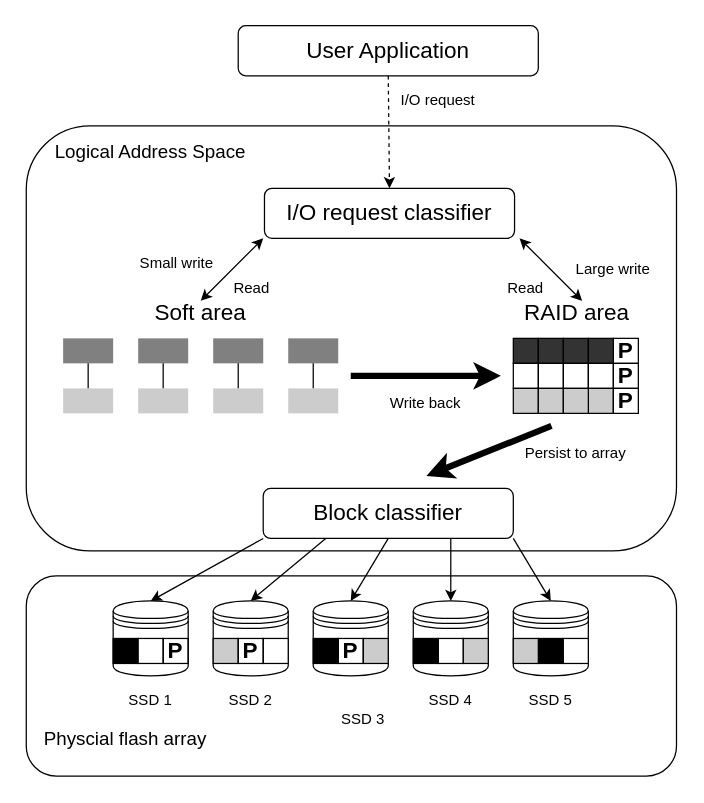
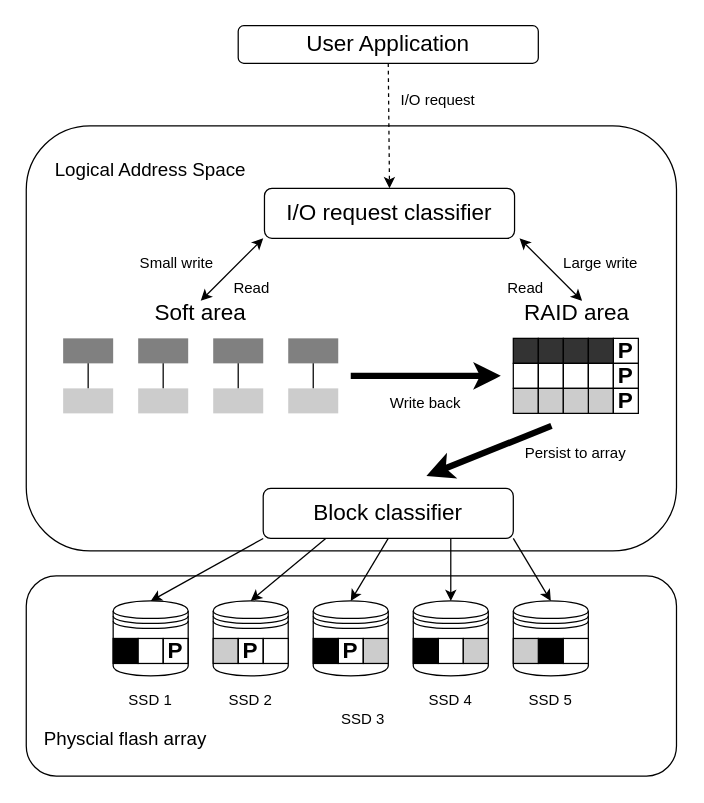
(388, 51) -> (388, 44)
(151, 151) -> (151, 169)
(613, 269) -> (601, 263)
